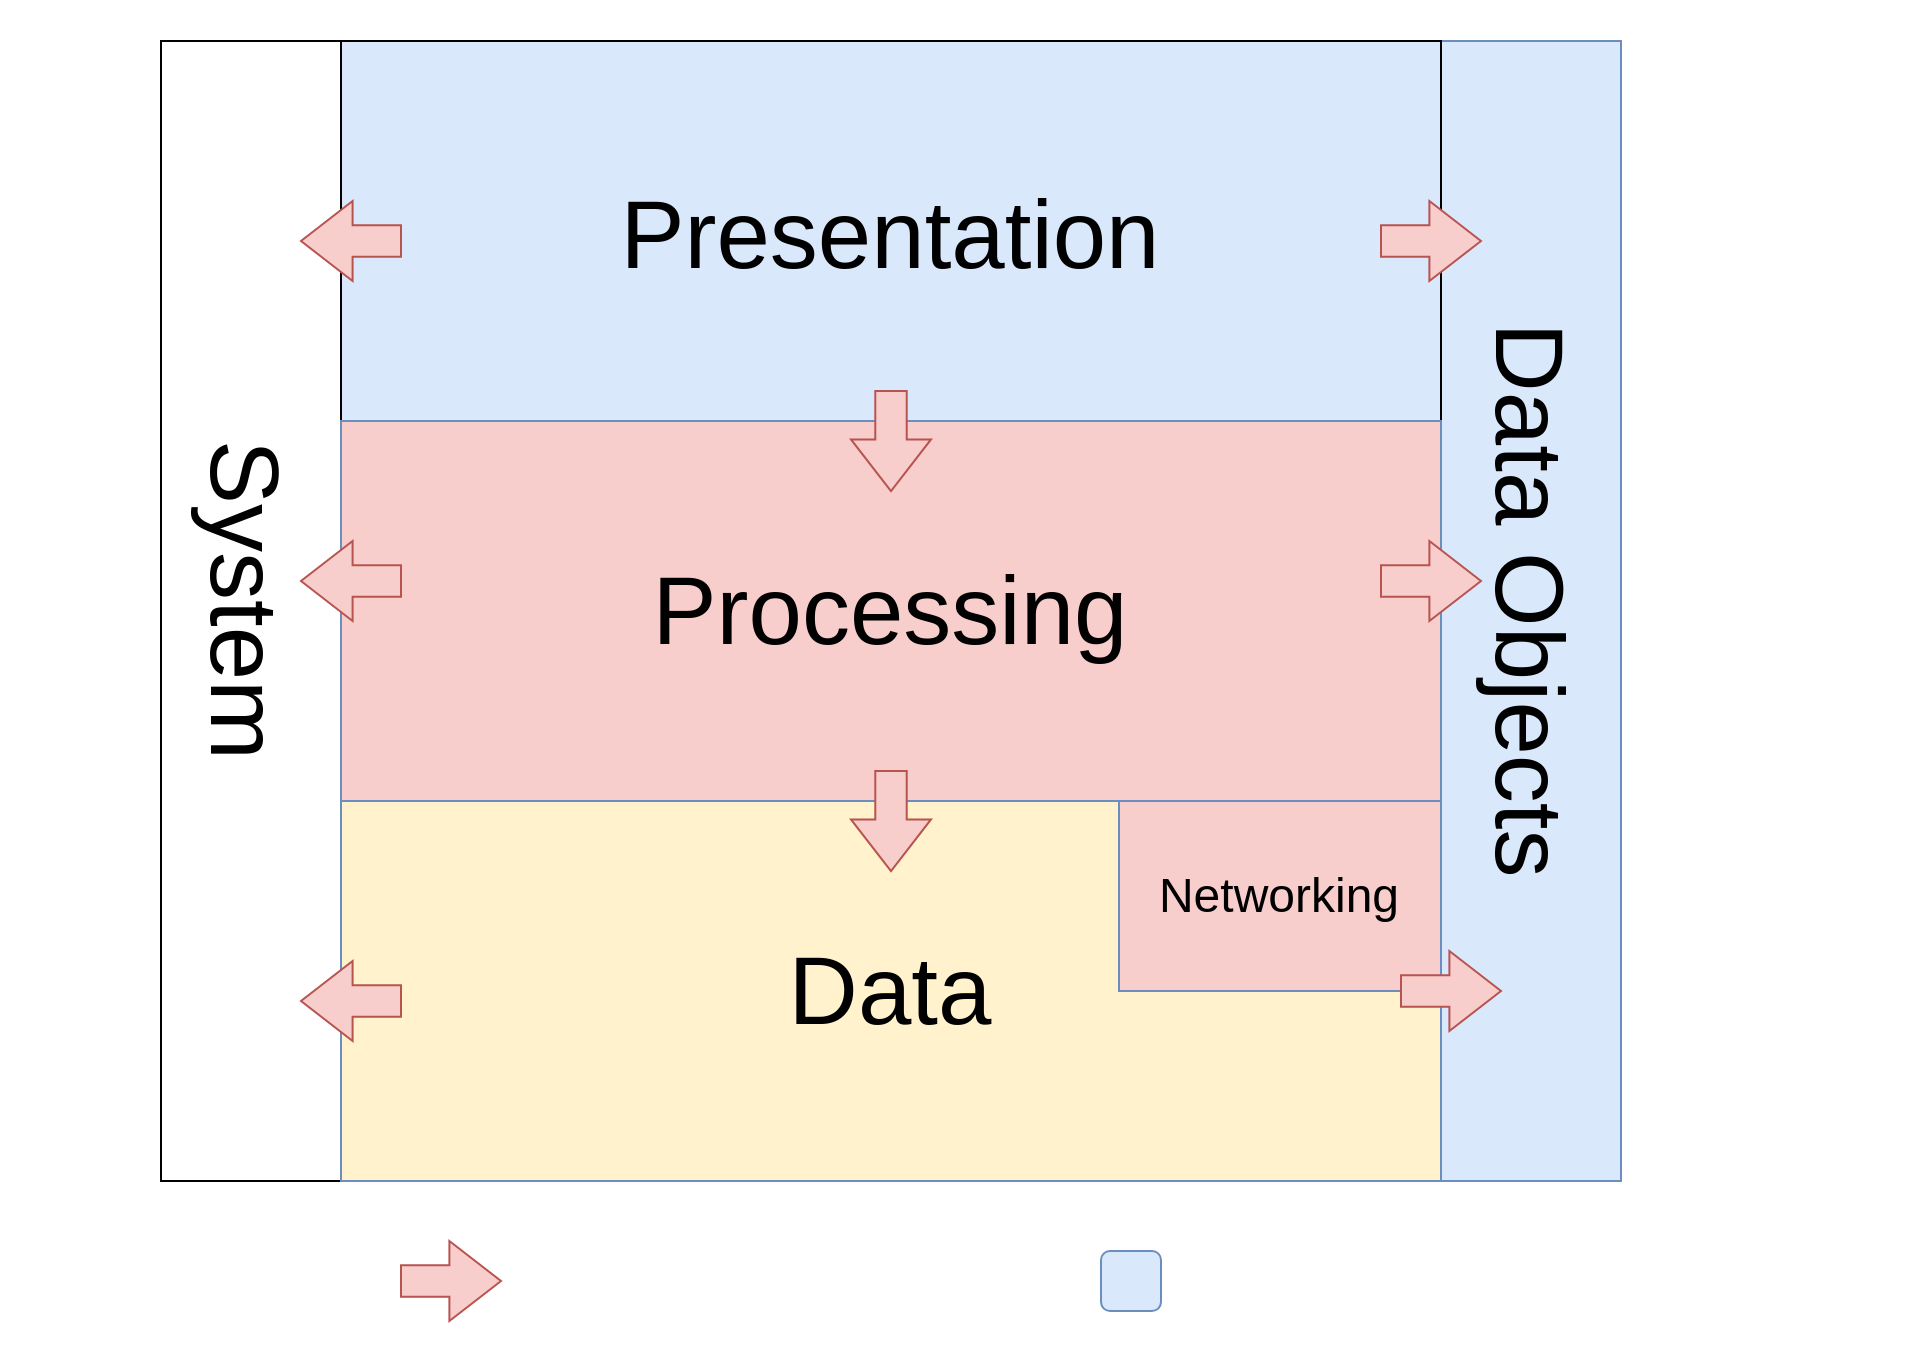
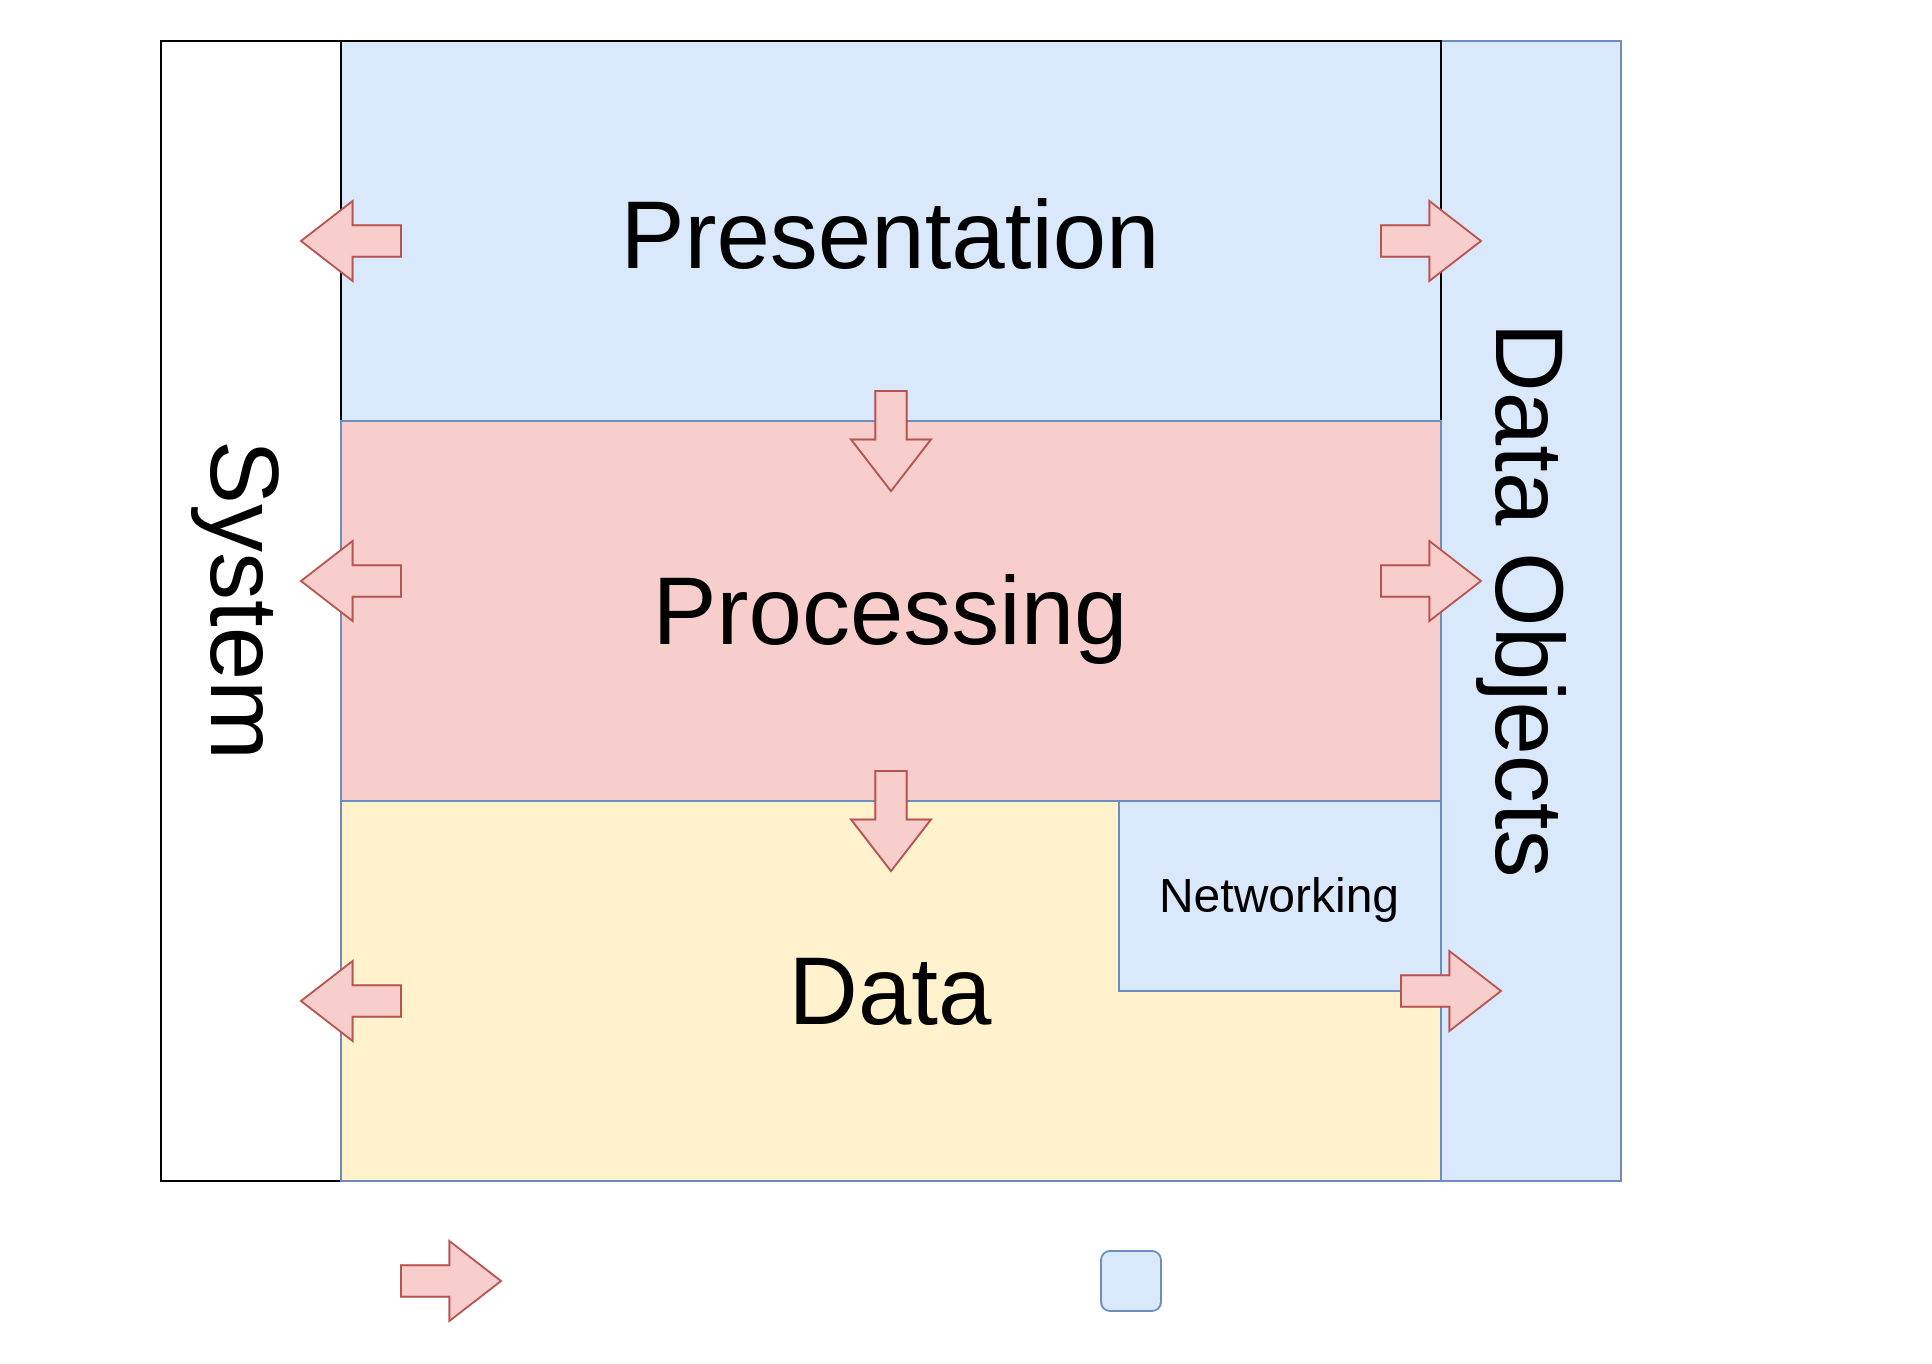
(1280, 896) -> (1280, 896)
